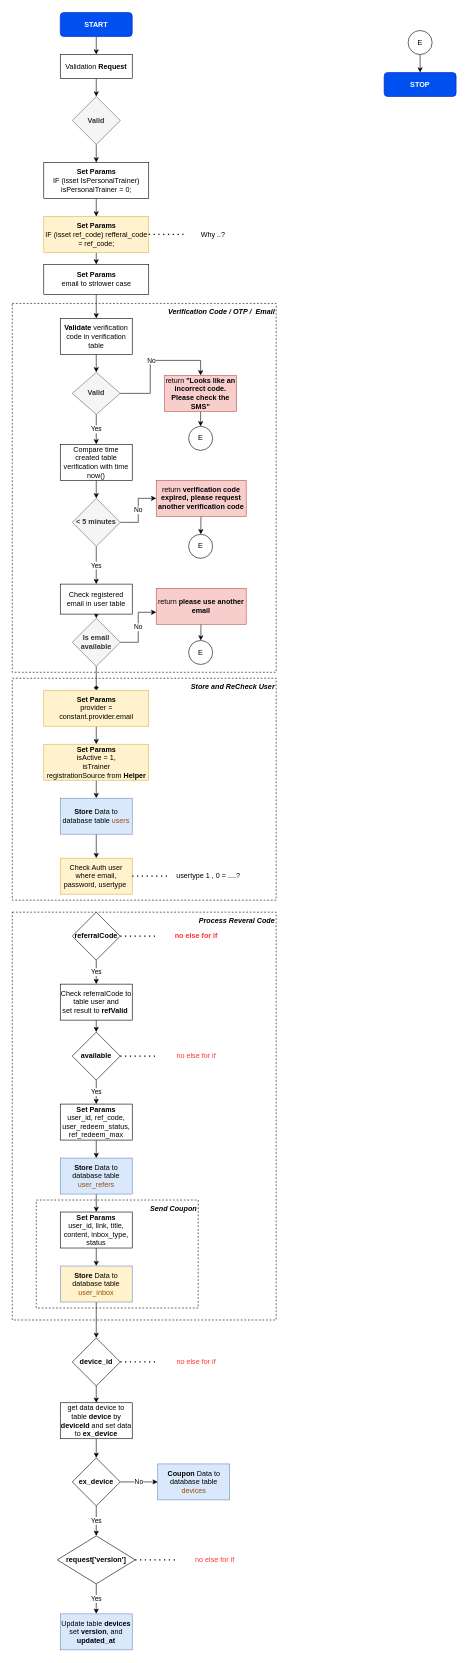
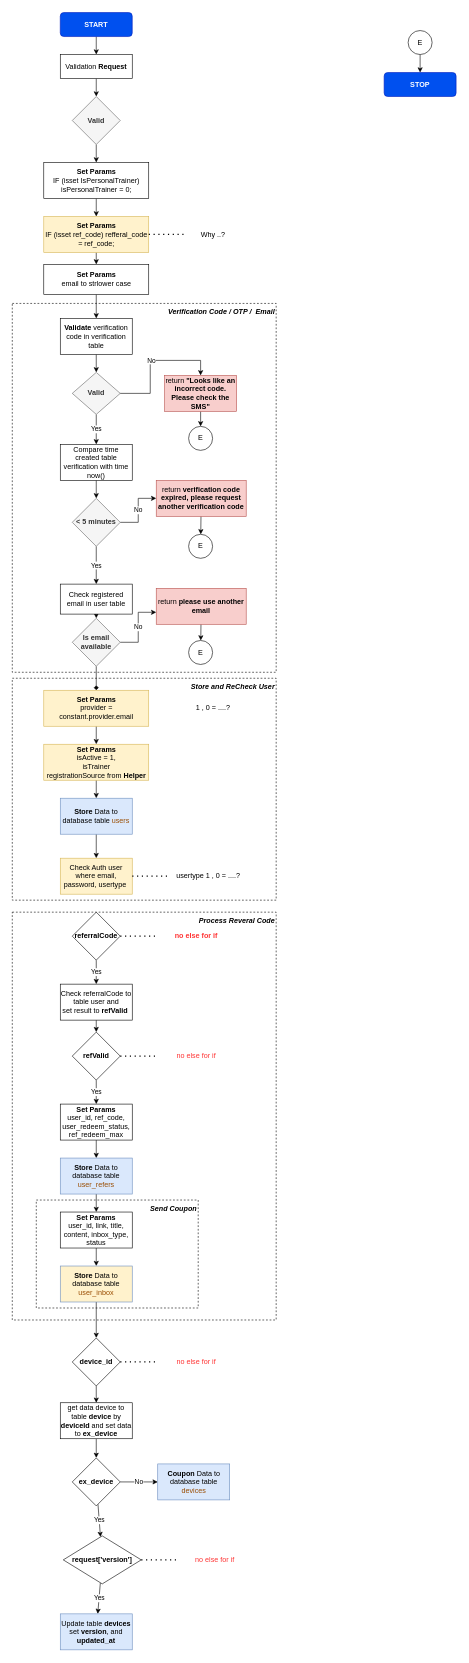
none -> (213, 708)
(96, 1056) -> (96, 1056)
(96, 1560) -> (102, 1560)
